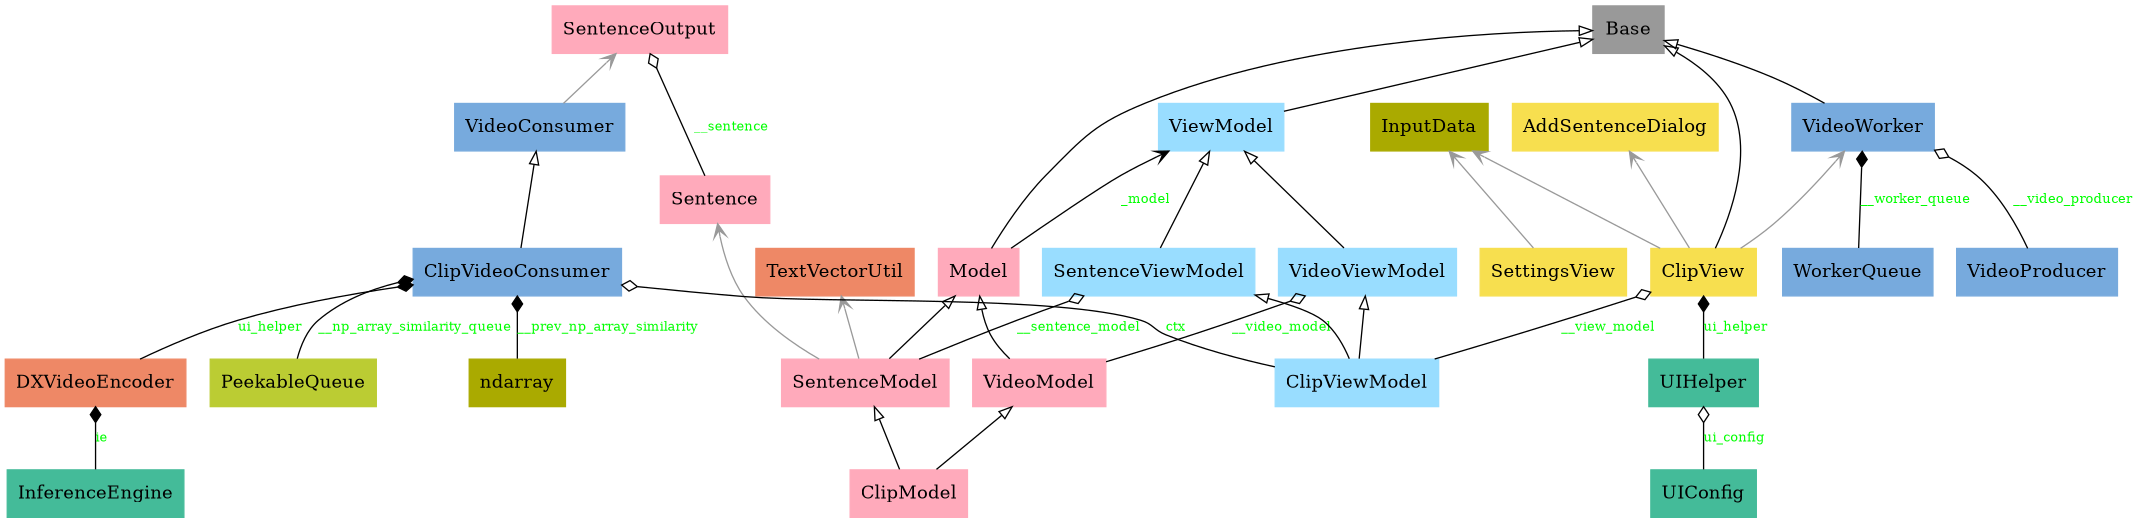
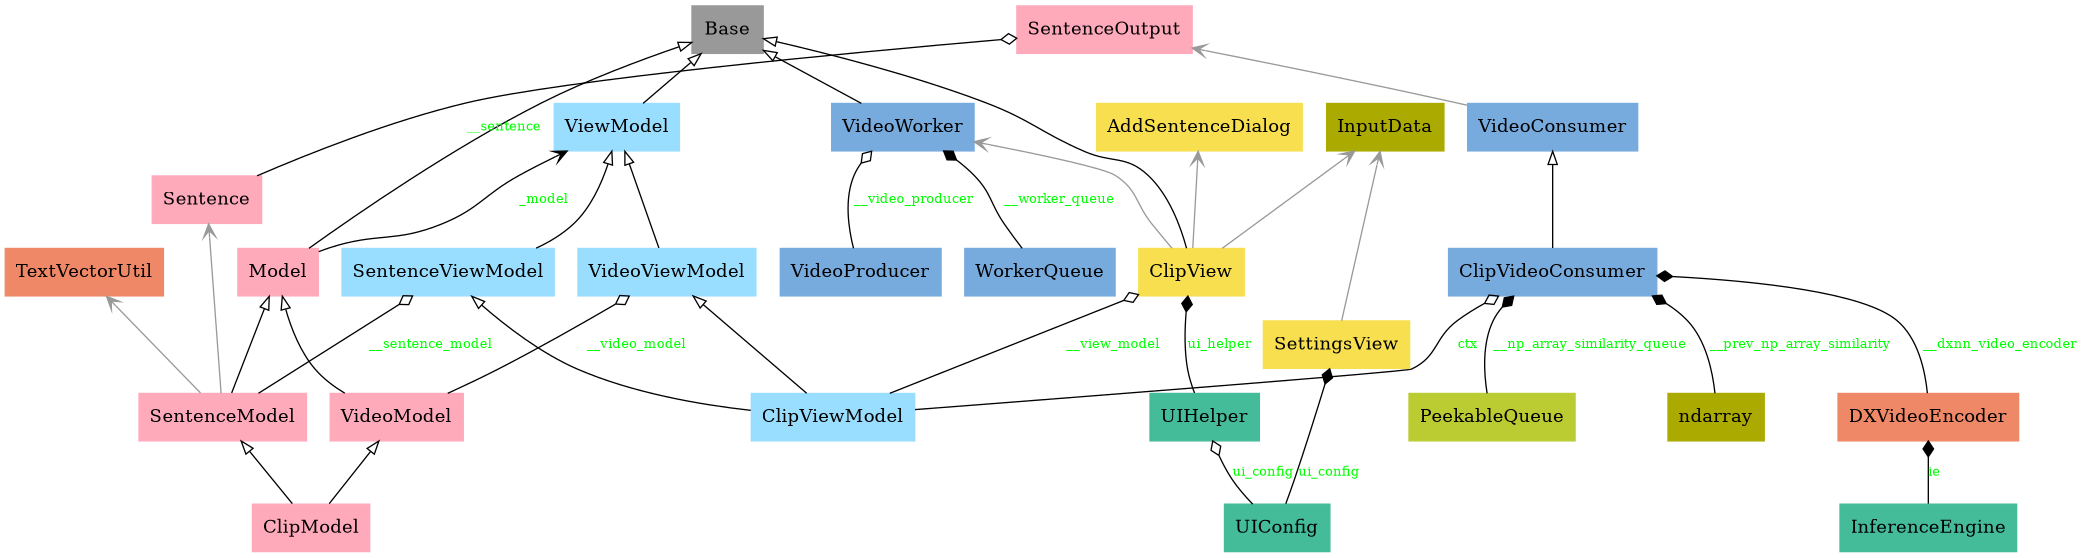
(270, 328) -> (2000, 345)
none -> (1306, 444)
